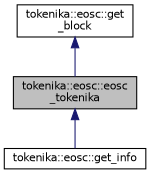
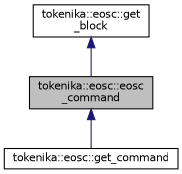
(75, 93) -> (91, 93)
(75, 159) -> (91, 159)
